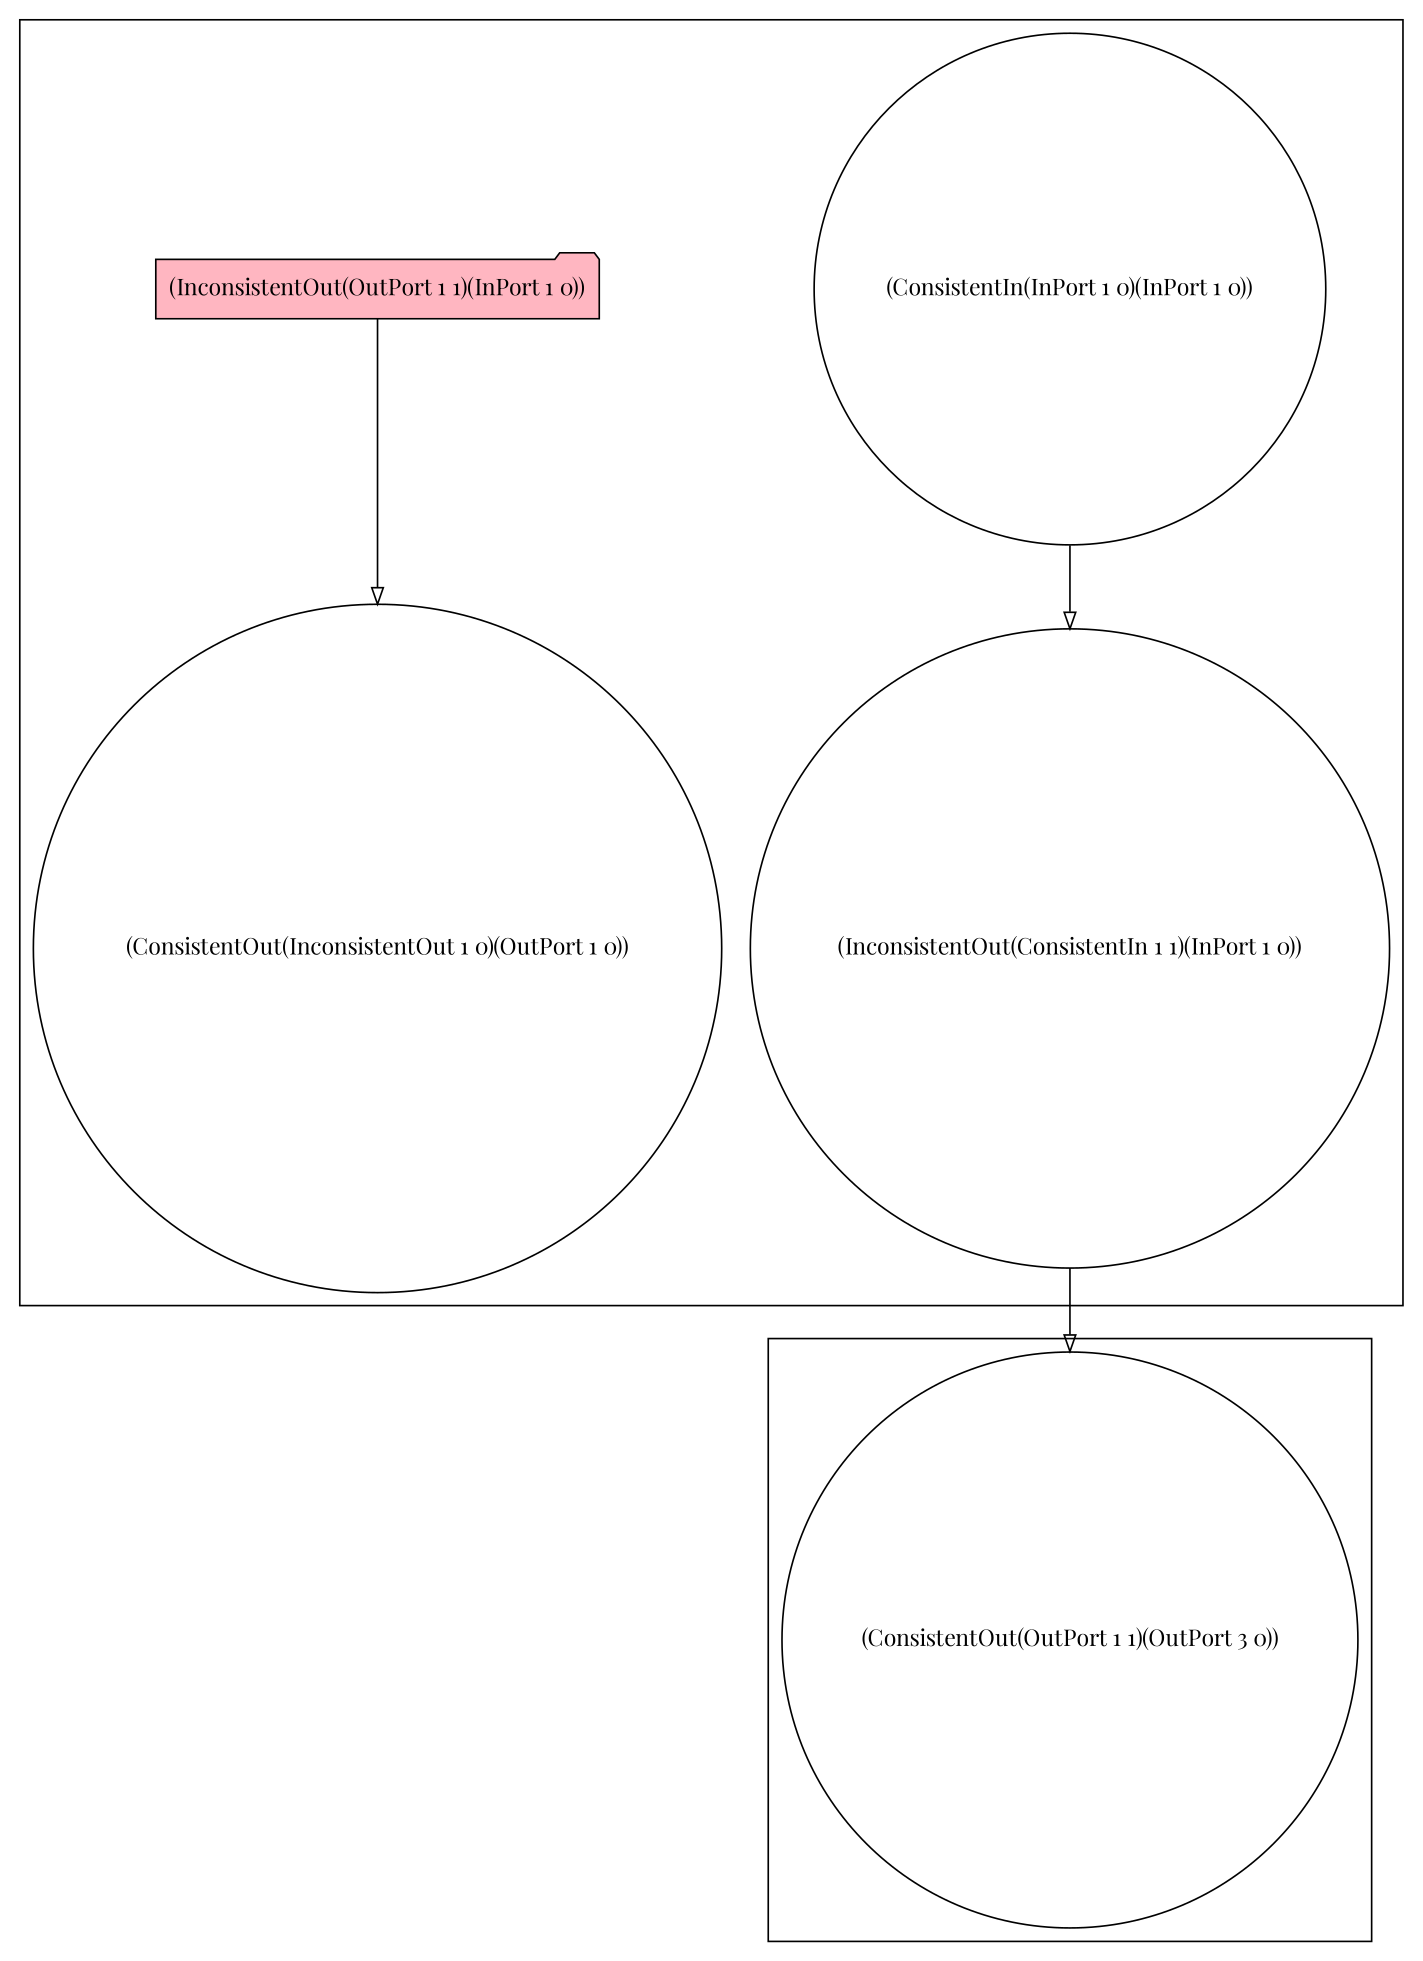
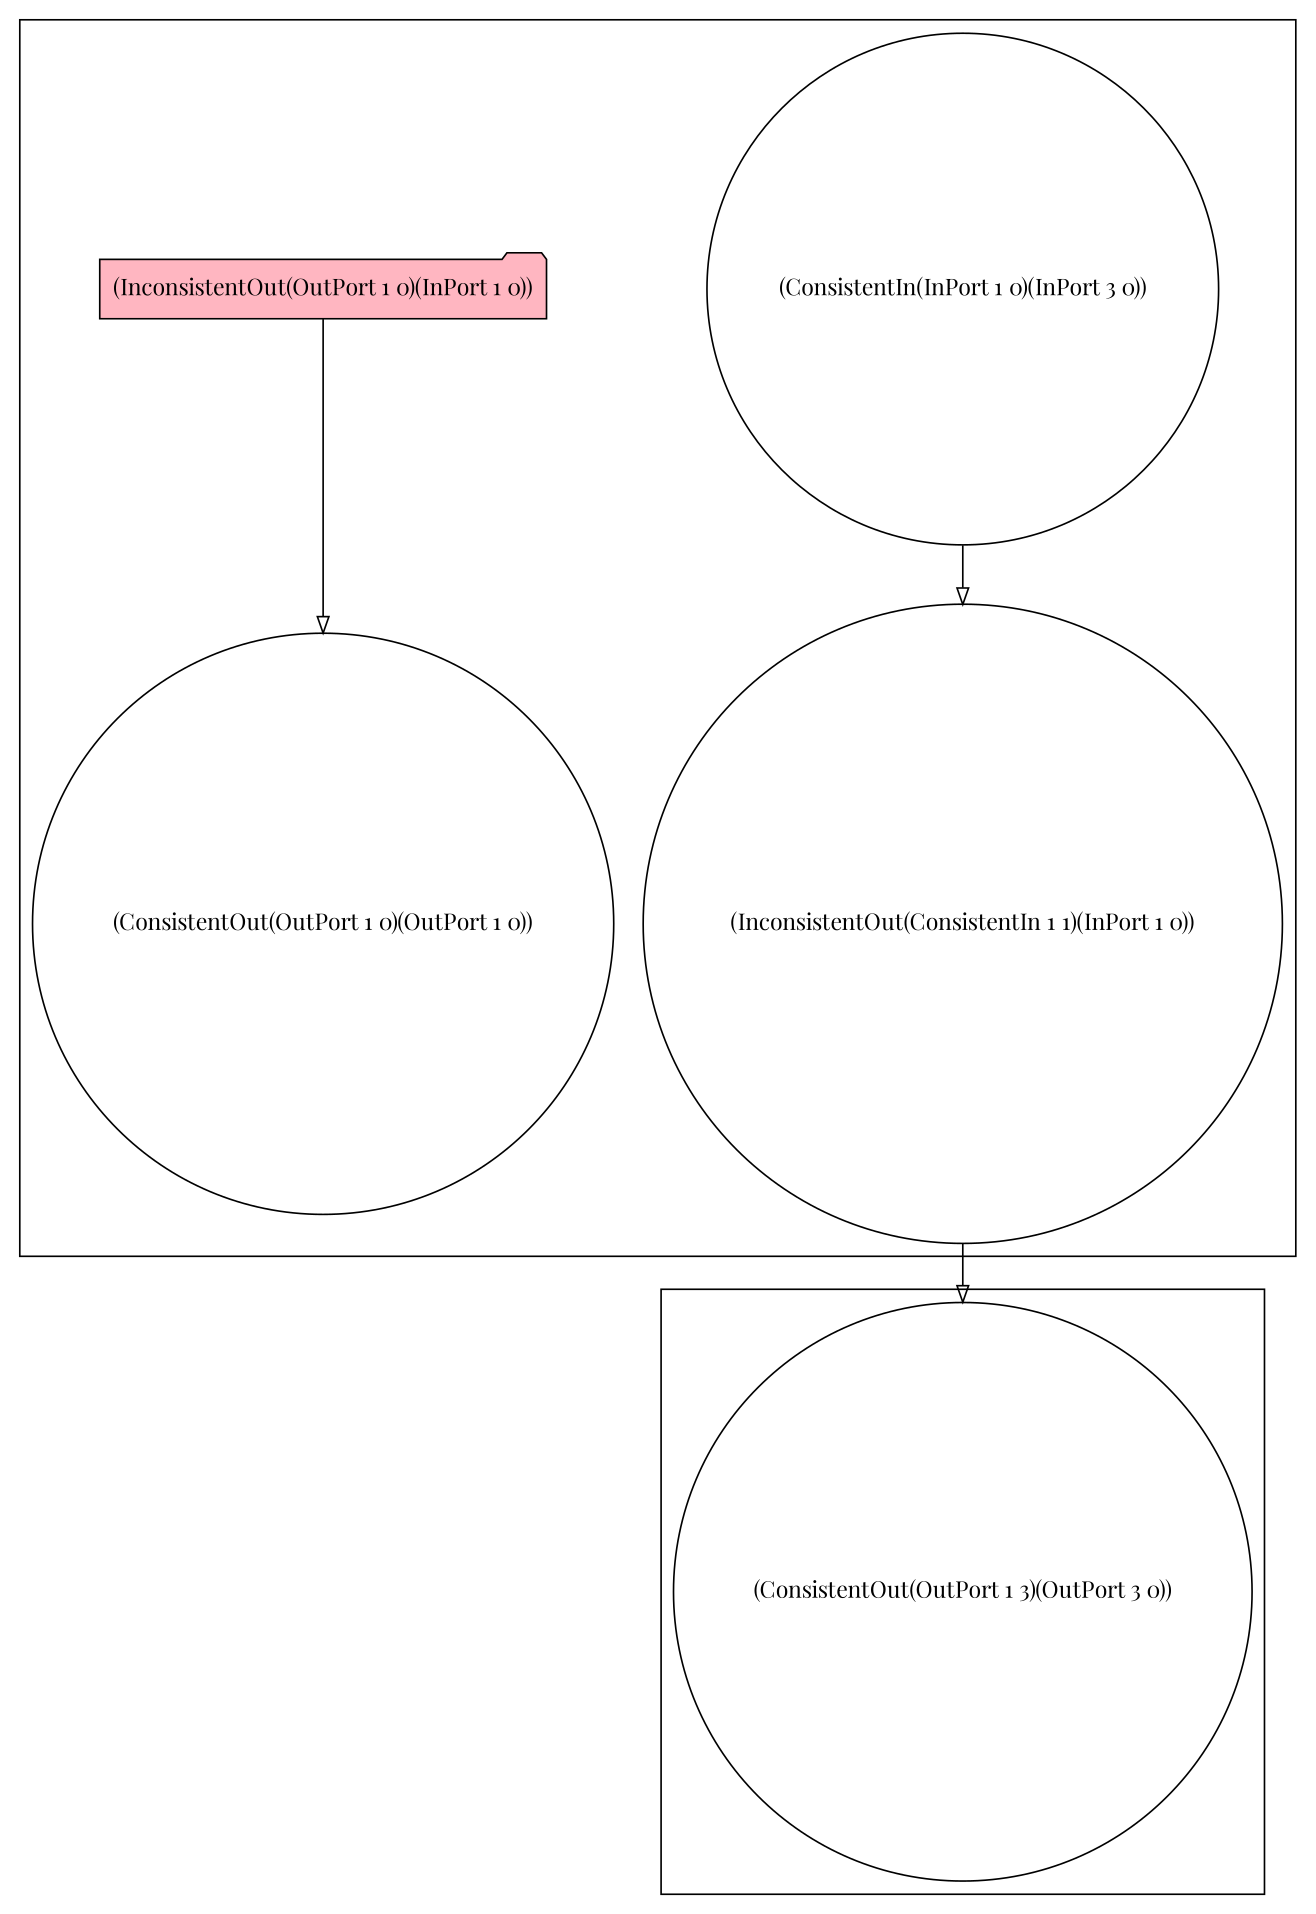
(378, 289) -> (323, 289)
(1070, 289) -> (963, 289)
(378, 948) -> (323, 924)
(1070, 1640) -> (963, 1592)
